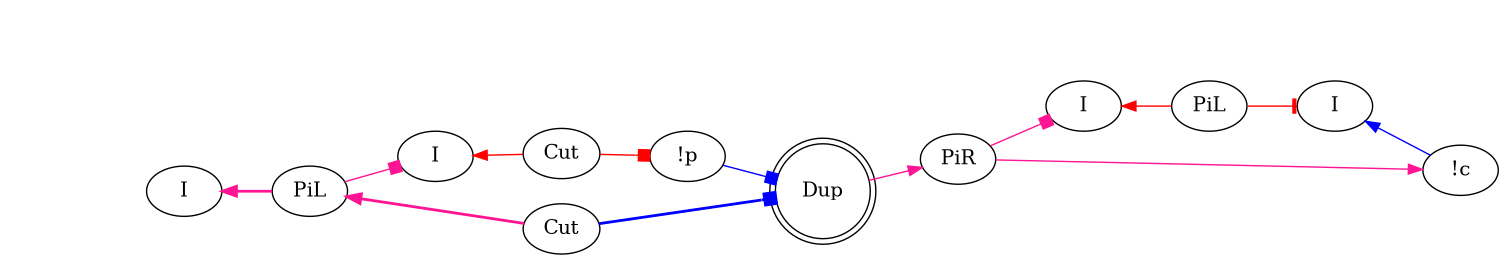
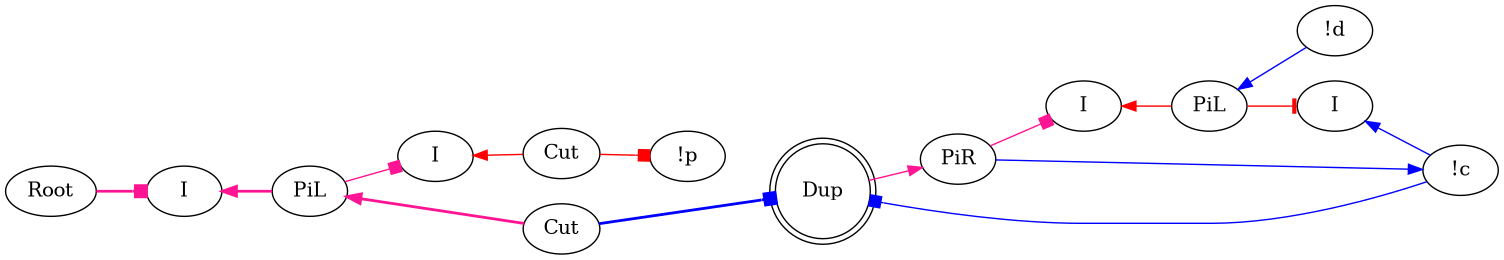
none -> (1335, 31)
(1202, 165) -> (1202, 165)
(743, 171) -> (1157, 223)
none -> (51, 191)
